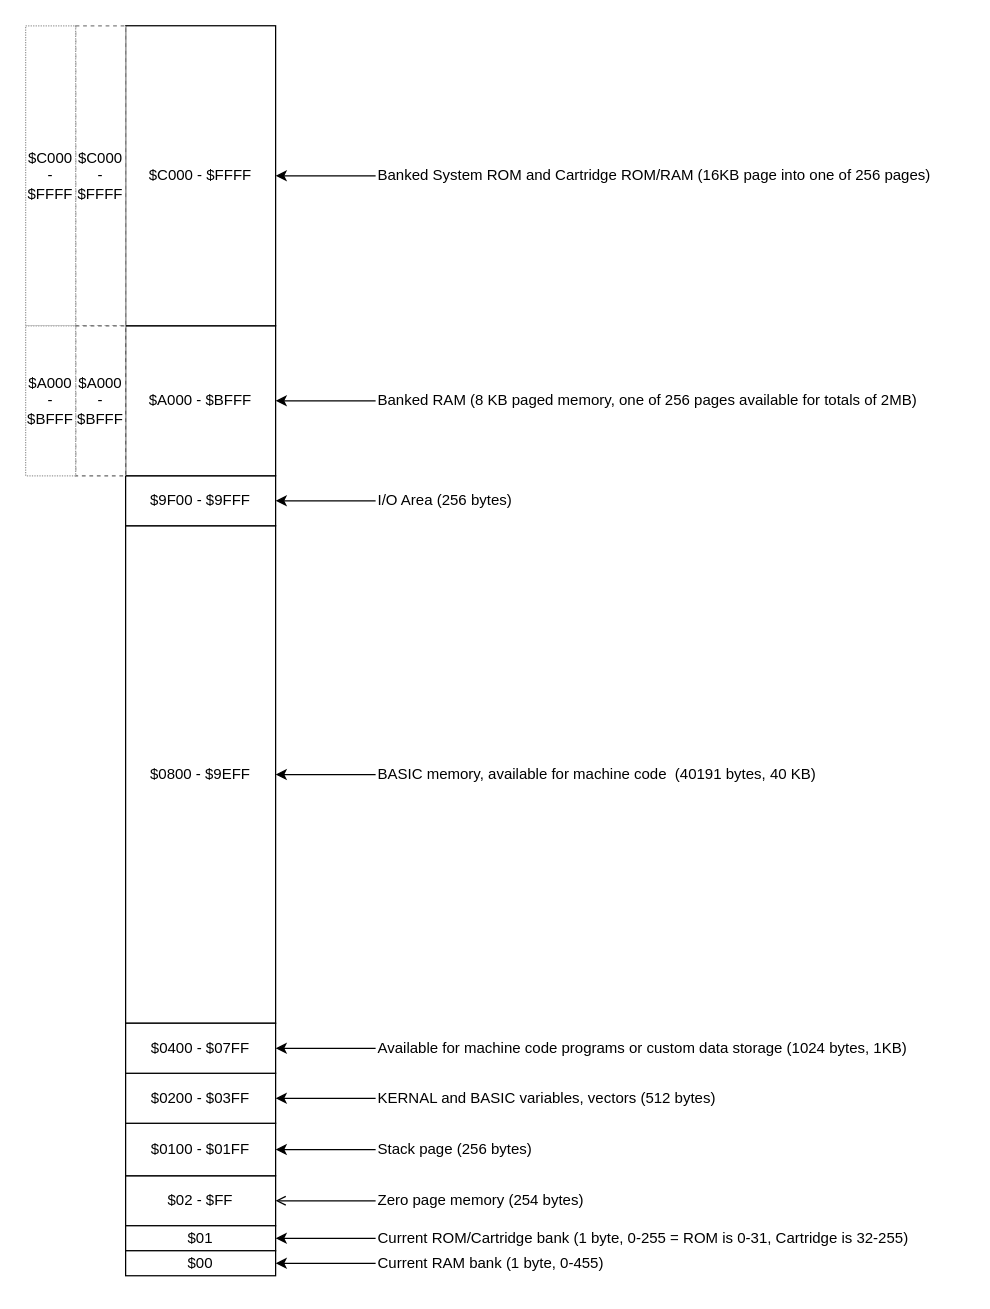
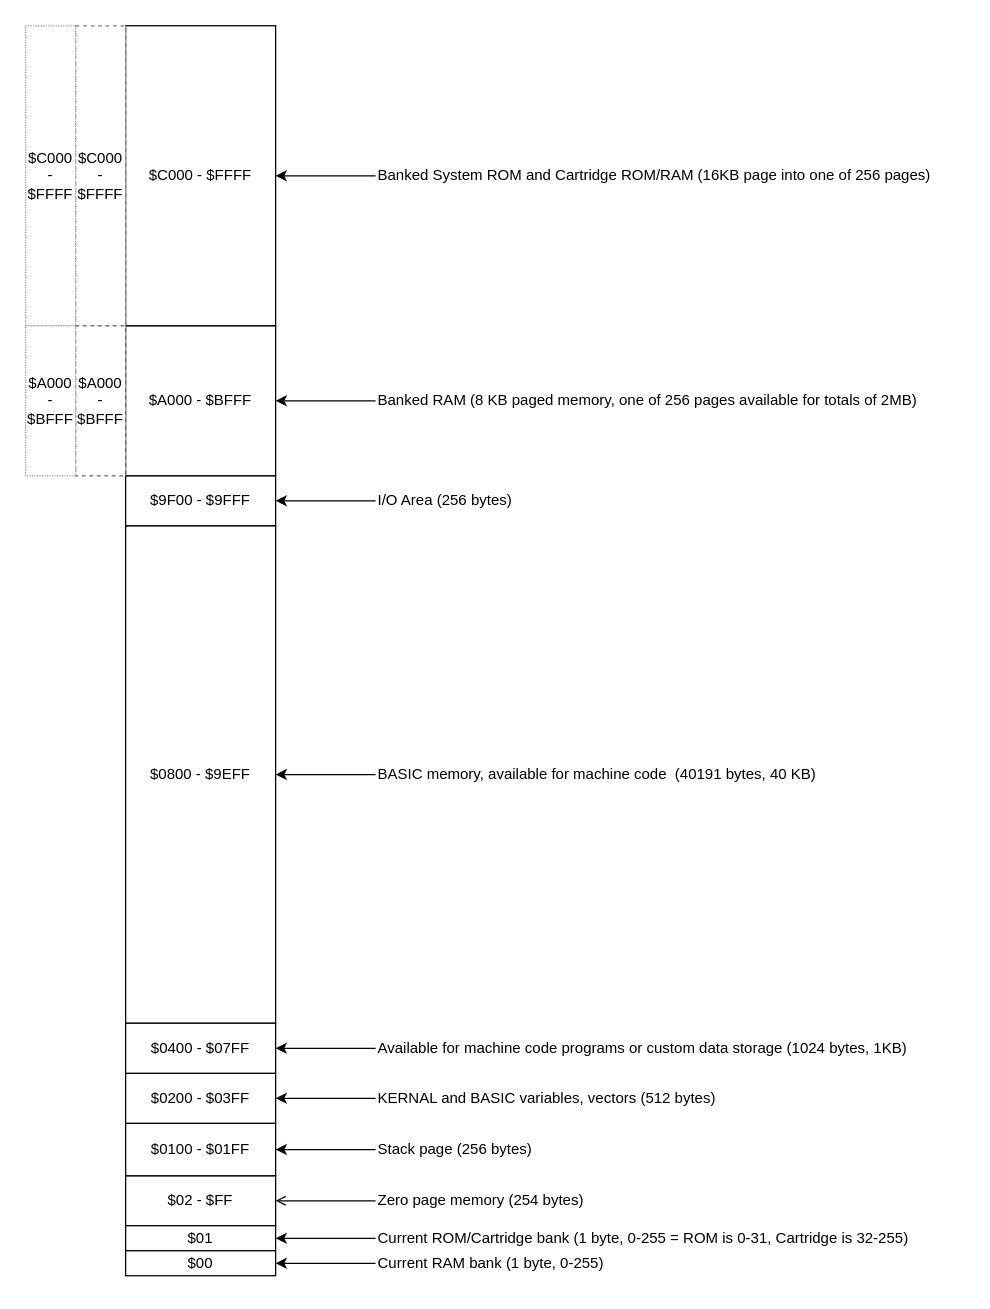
(501, 1263) -> (501, 1263)
